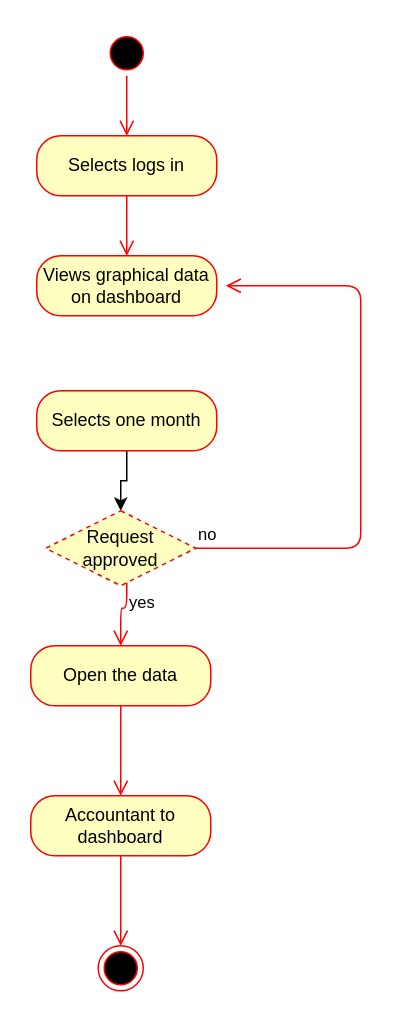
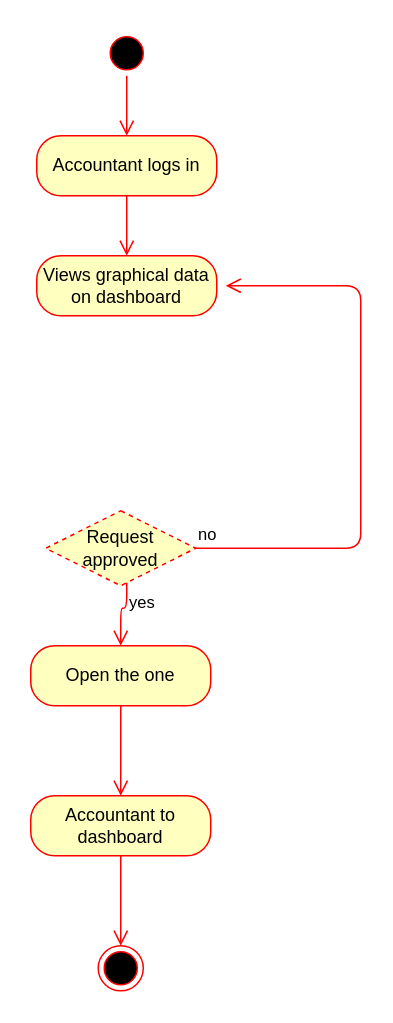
(127, 166) -> (127, 166)
(127, 421) -> none
(127, 479) -> none
(121, 676) -> (121, 676)
